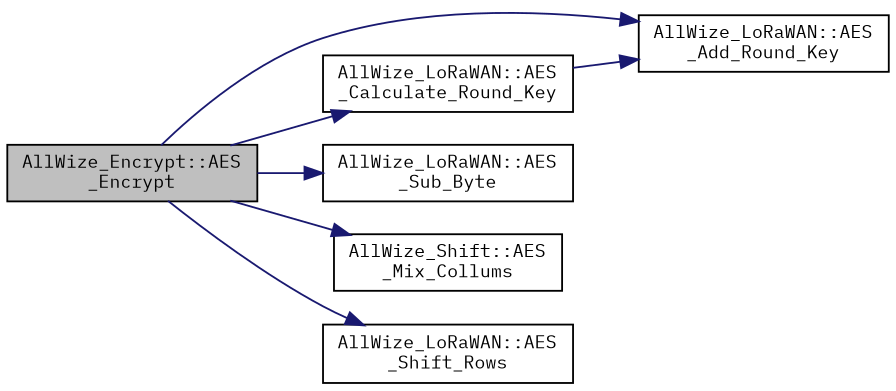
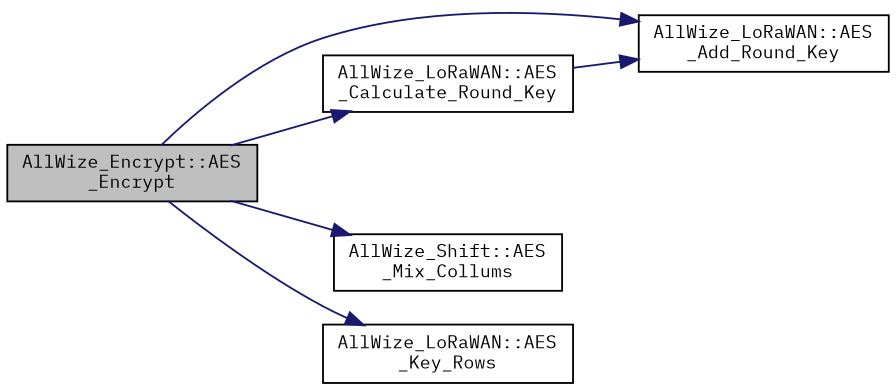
(448, 173) -> none
(448, 354) -> (448, 354)
